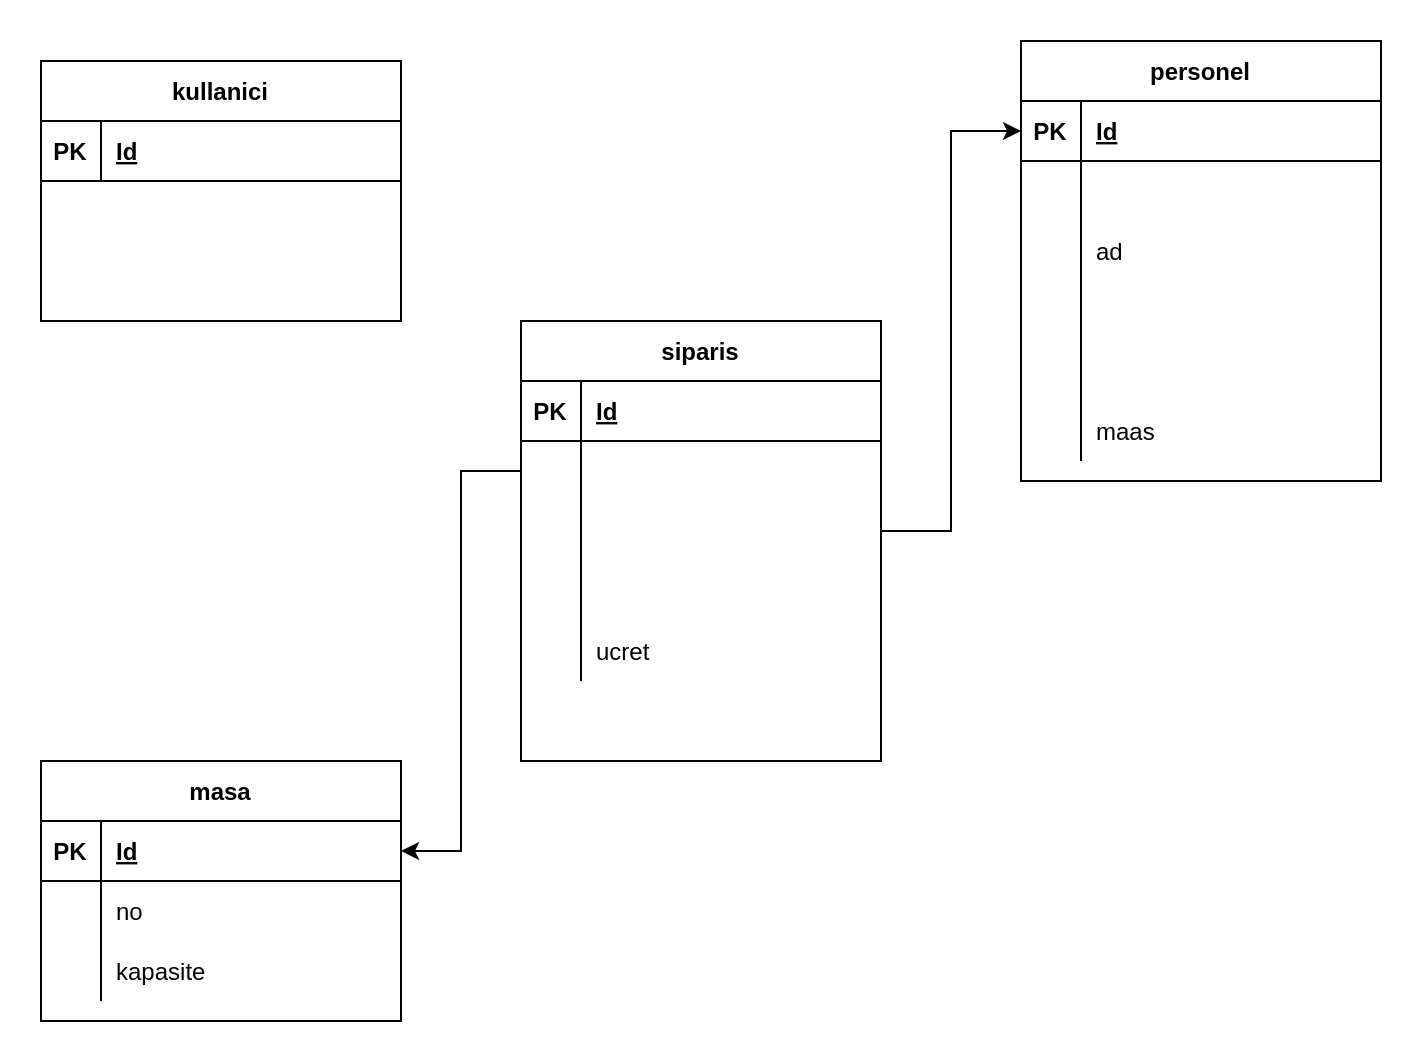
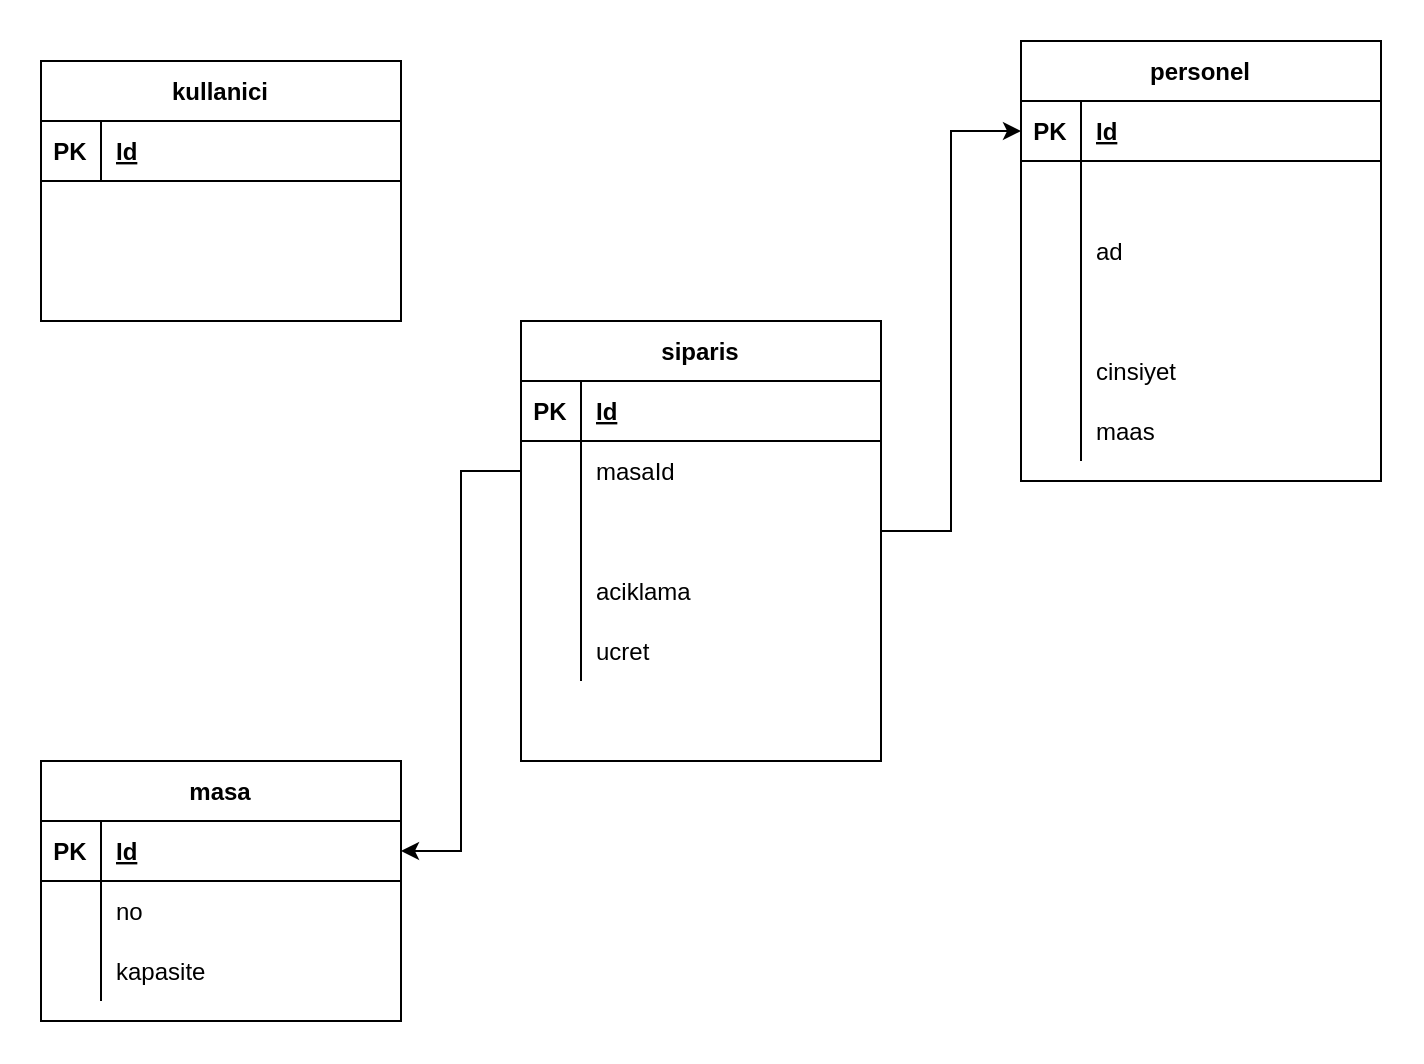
none -> (1231, 371)
none -> (731, 471)
none -> (731, 591)
